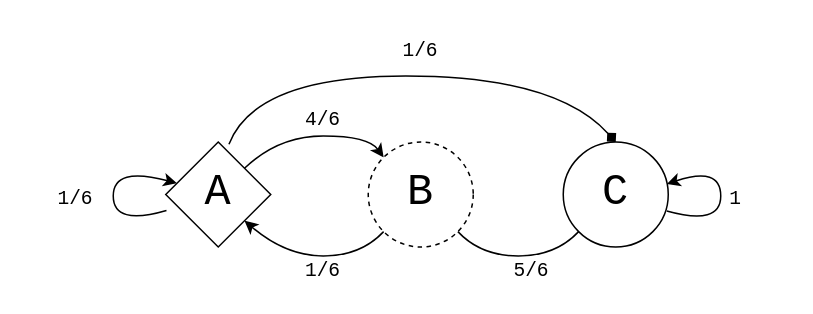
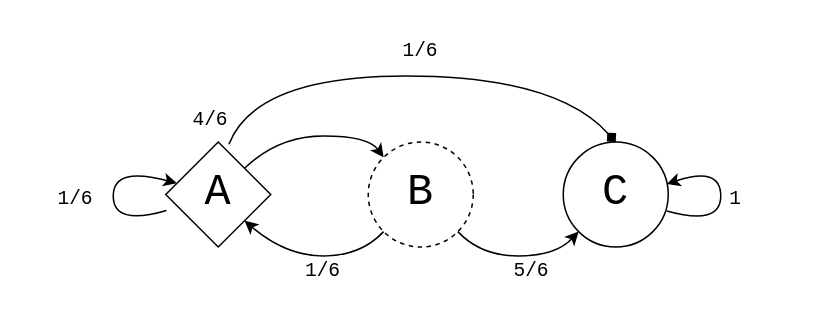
(323, 115) -> (211, 115)
(558, 247) -> (555, 250)
